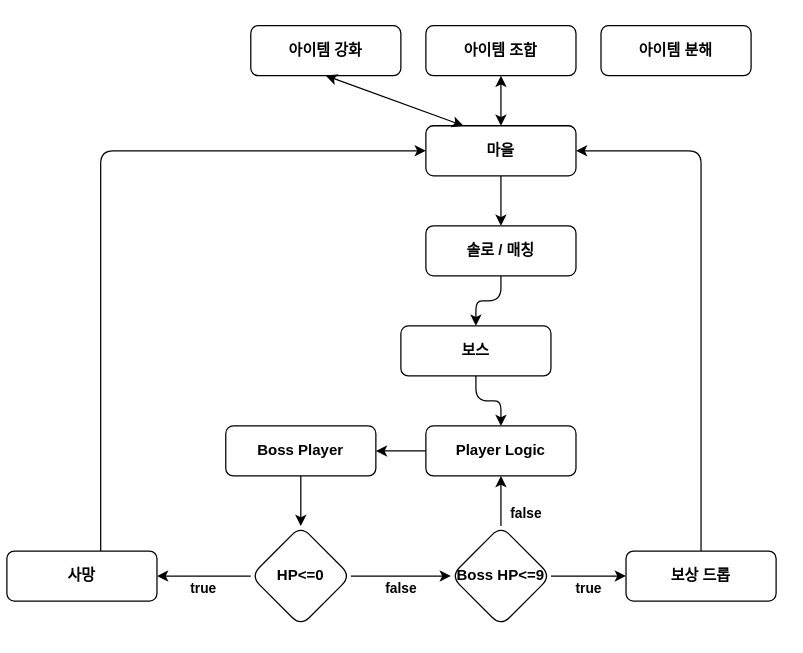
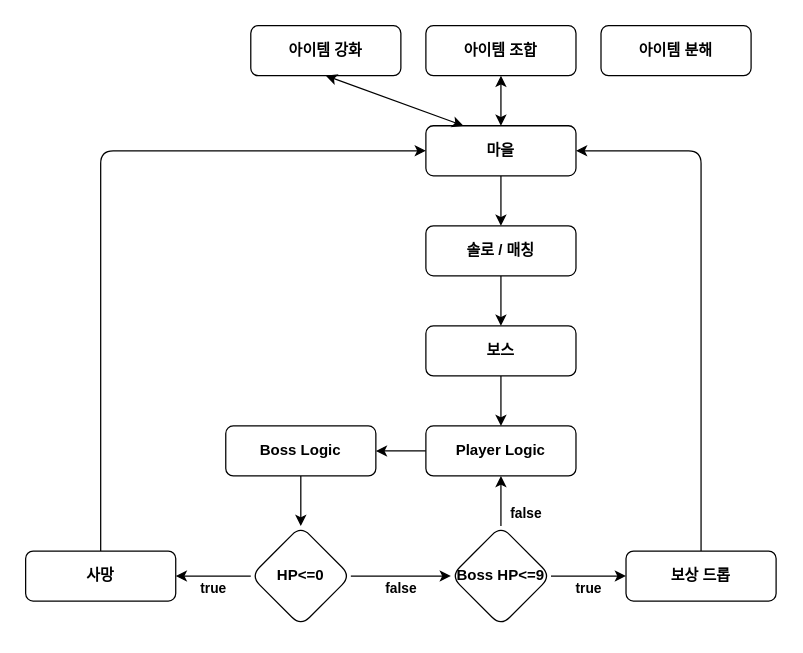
(476, 351) -> (501, 351)
(301, 451) -> (301, 451)
(82, 576) -> (101, 576)
